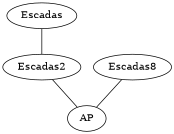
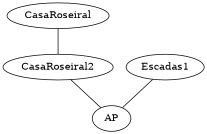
(42, 16) -> (58, 16)
(42, 67) -> (58, 67)
(132, 67) -> (165, 67)
